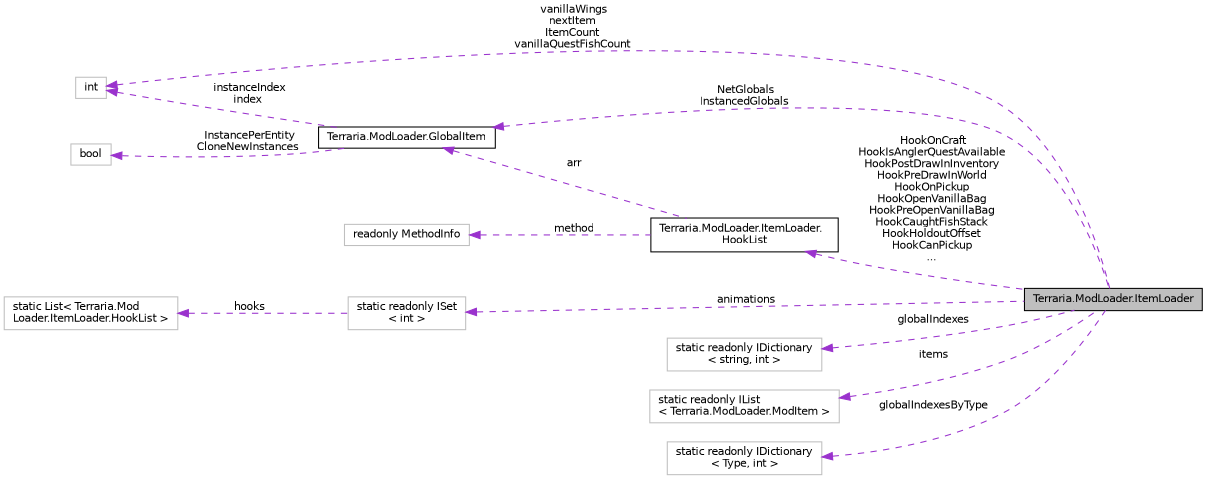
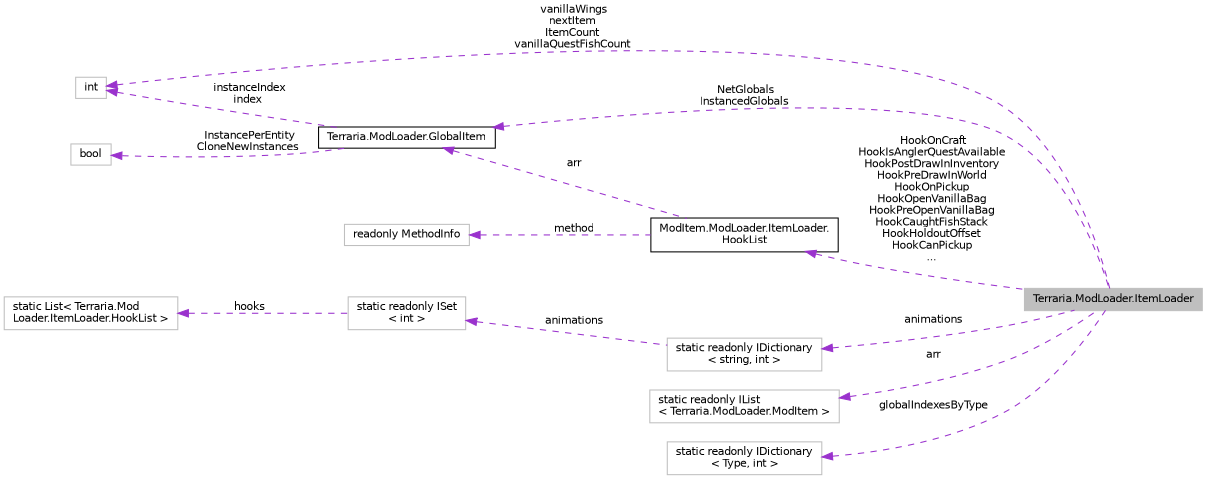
(745, 235) -> (745, 235)
(1113, 300) -> (1113, 300)
(751, 307) -> (572, 333)
(932, 320) -> (932, 320)
(932, 355) -> (932, 355)
